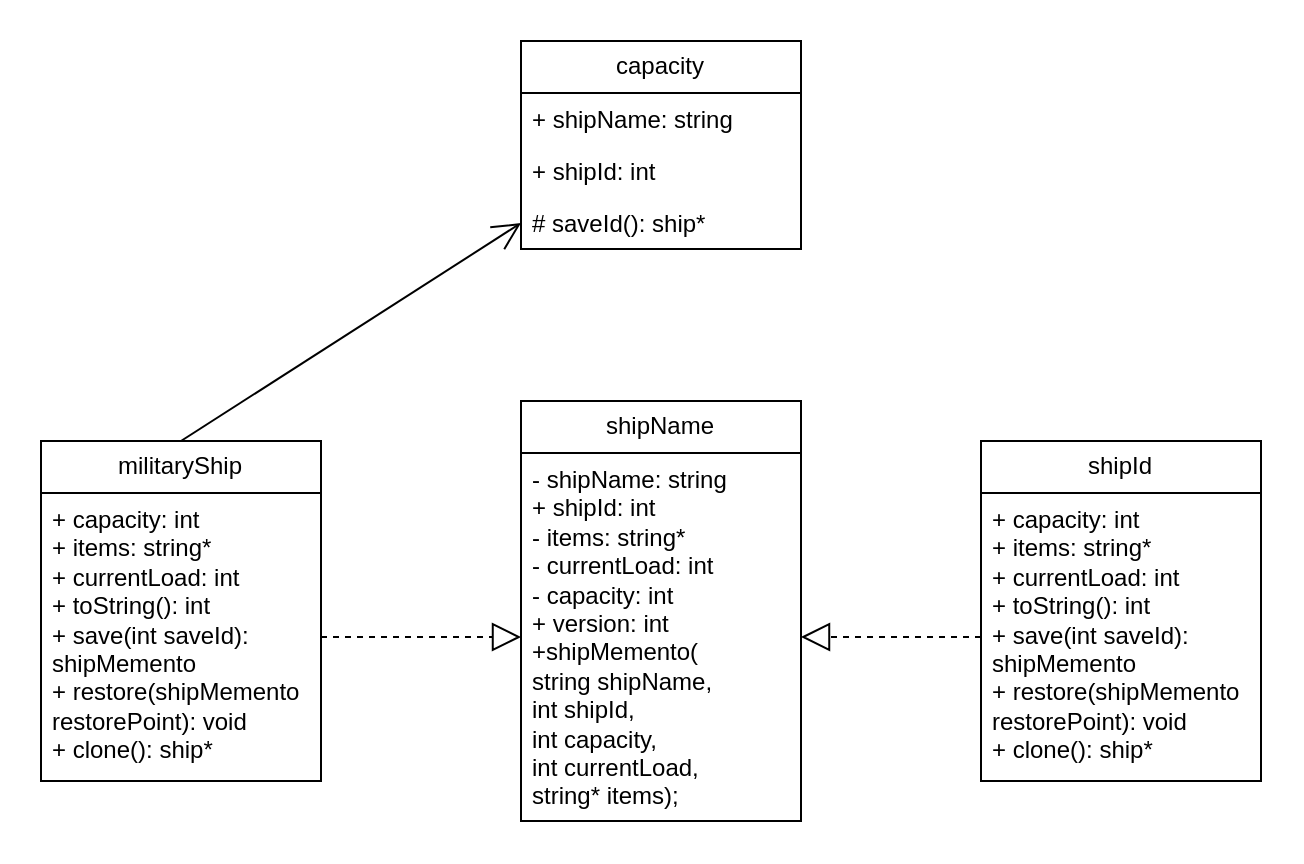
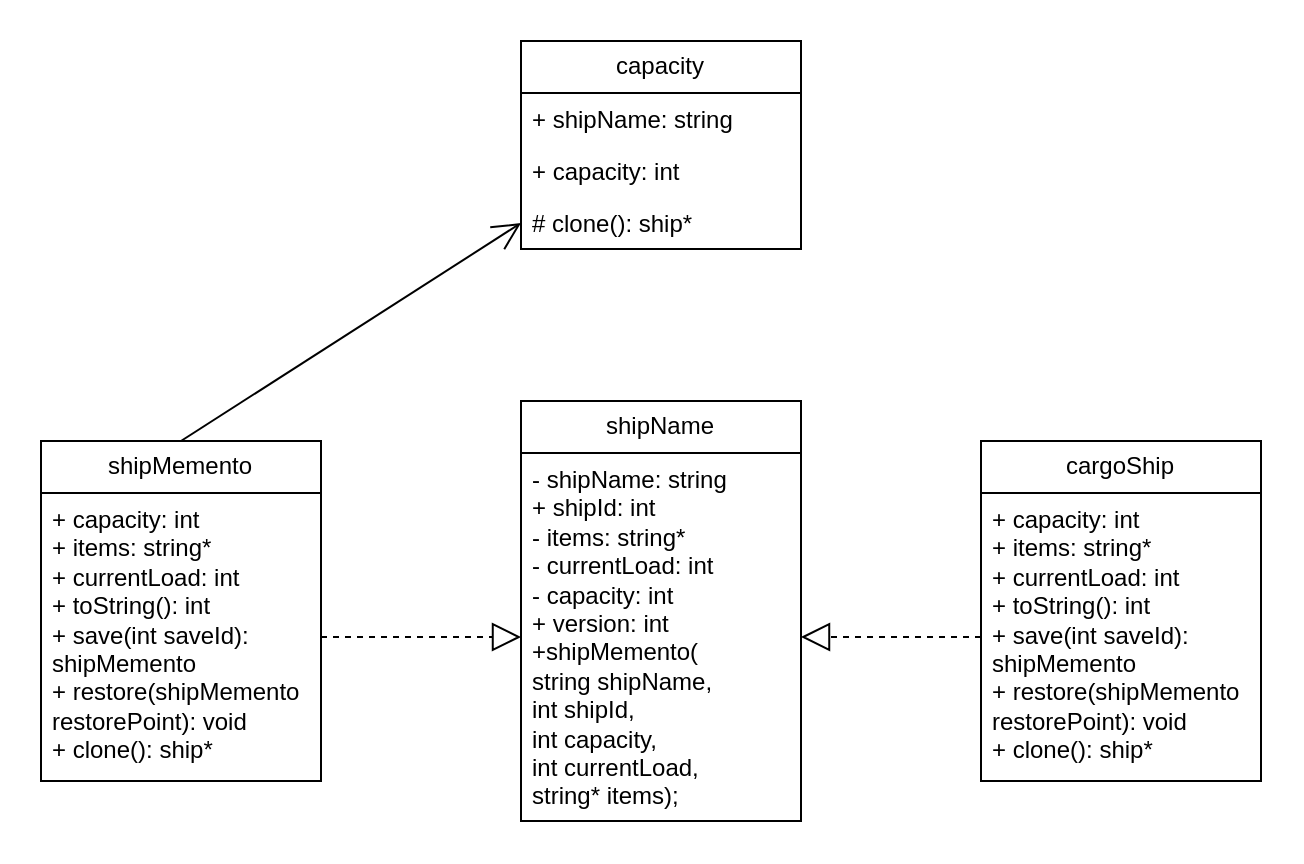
(605, 173) -> (618, 173)
(635, 225) -> (625, 225)
(181, 467) -> (181, 467)
(1121, 467) -> (1121, 467)
